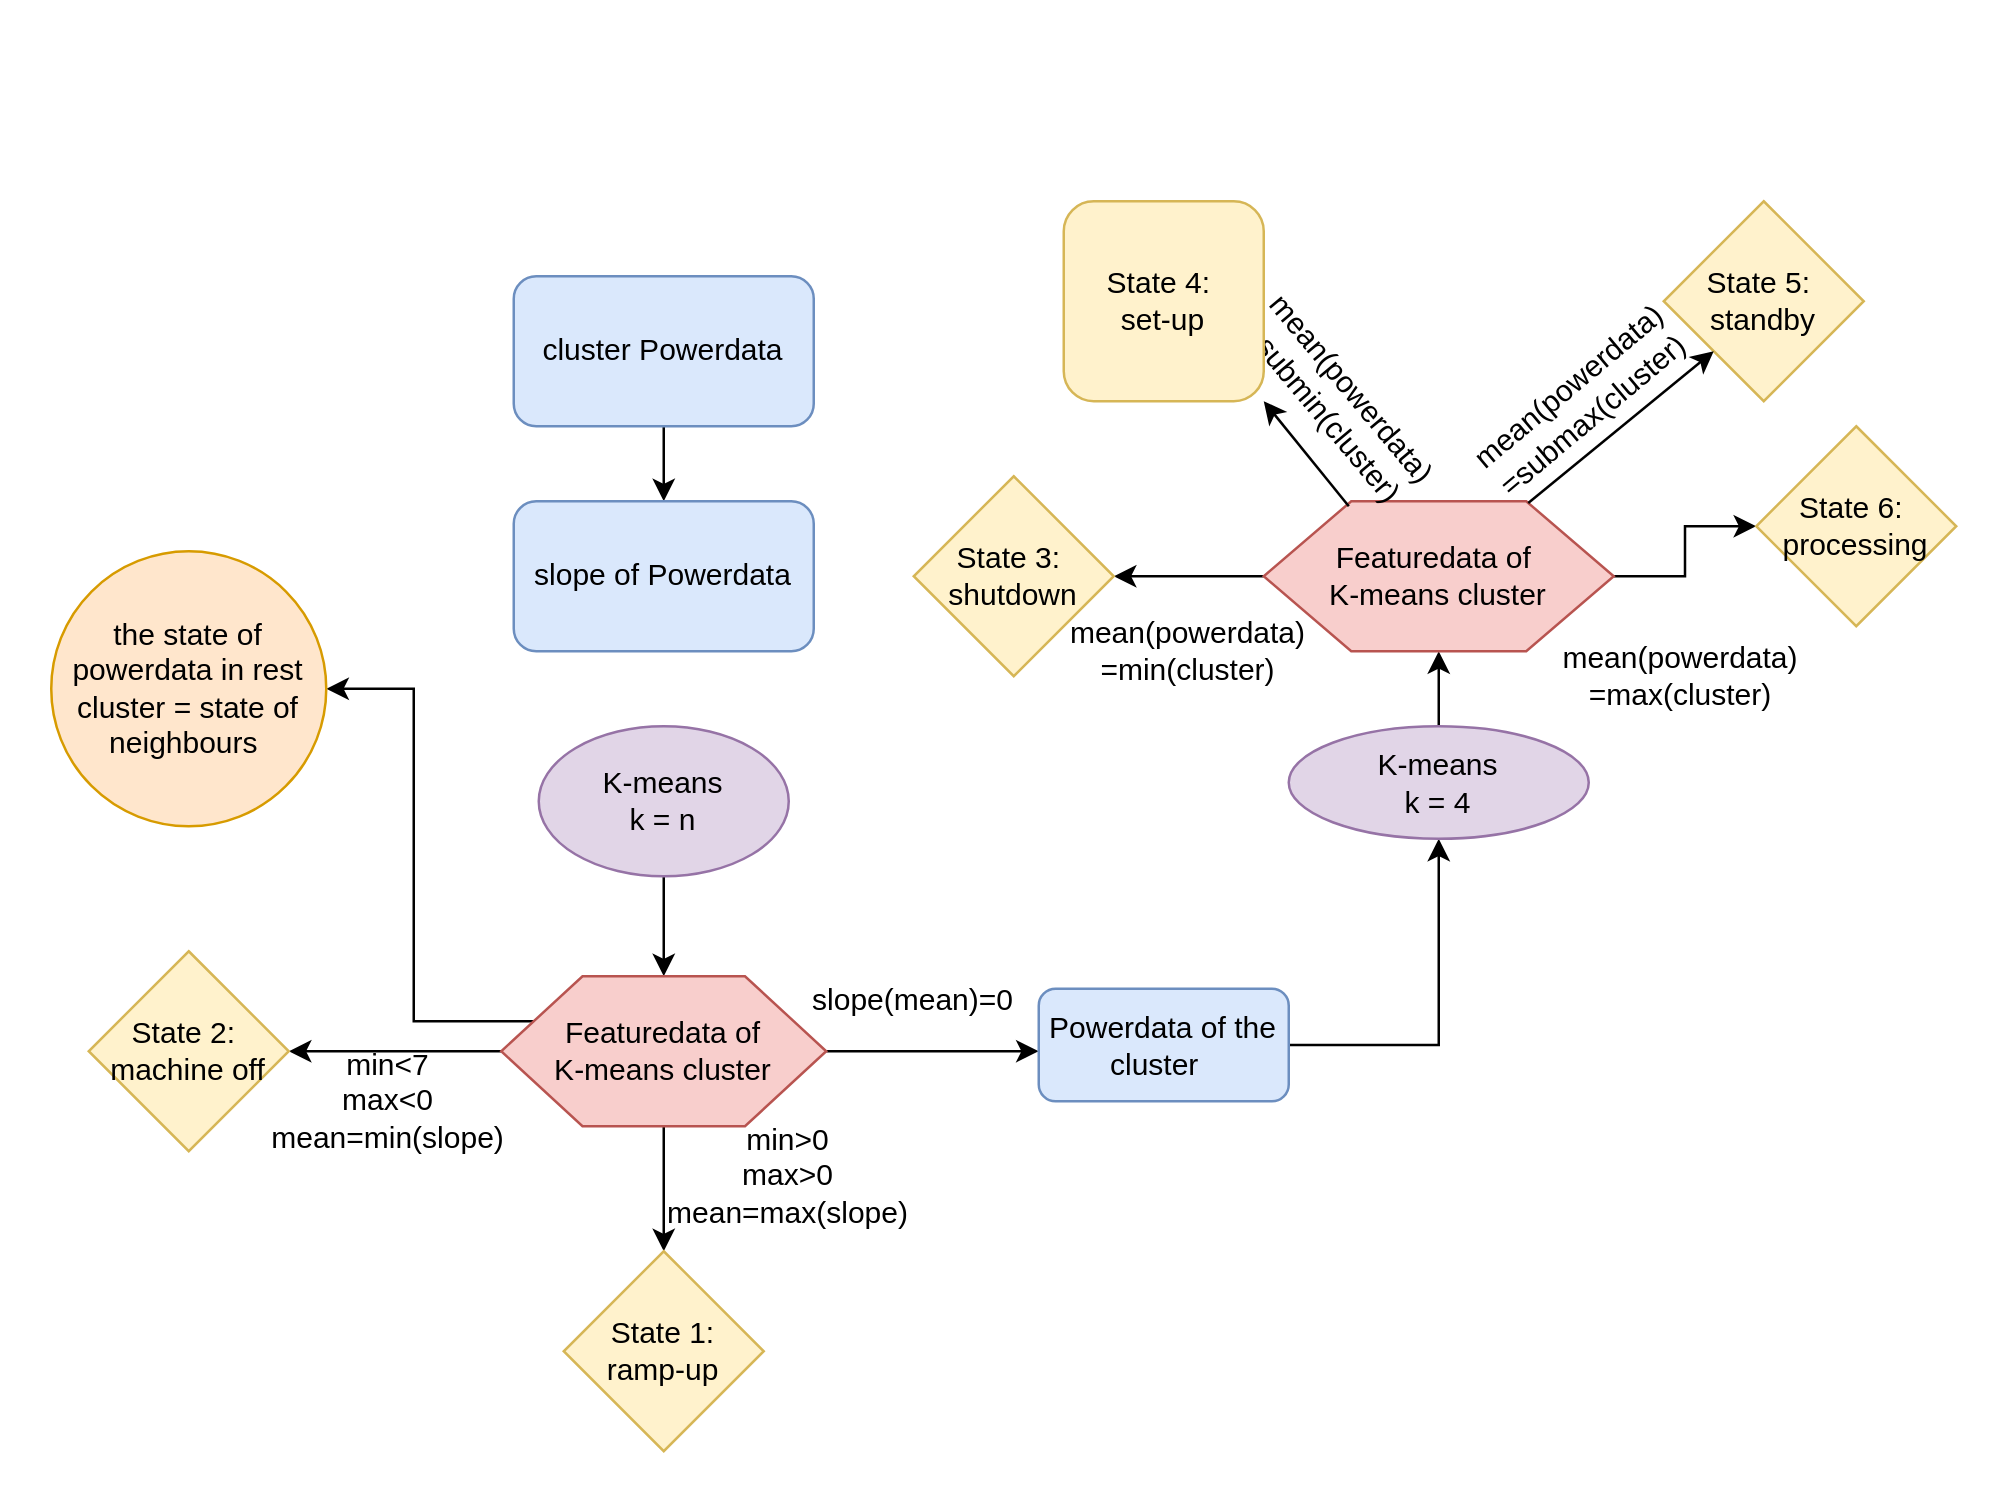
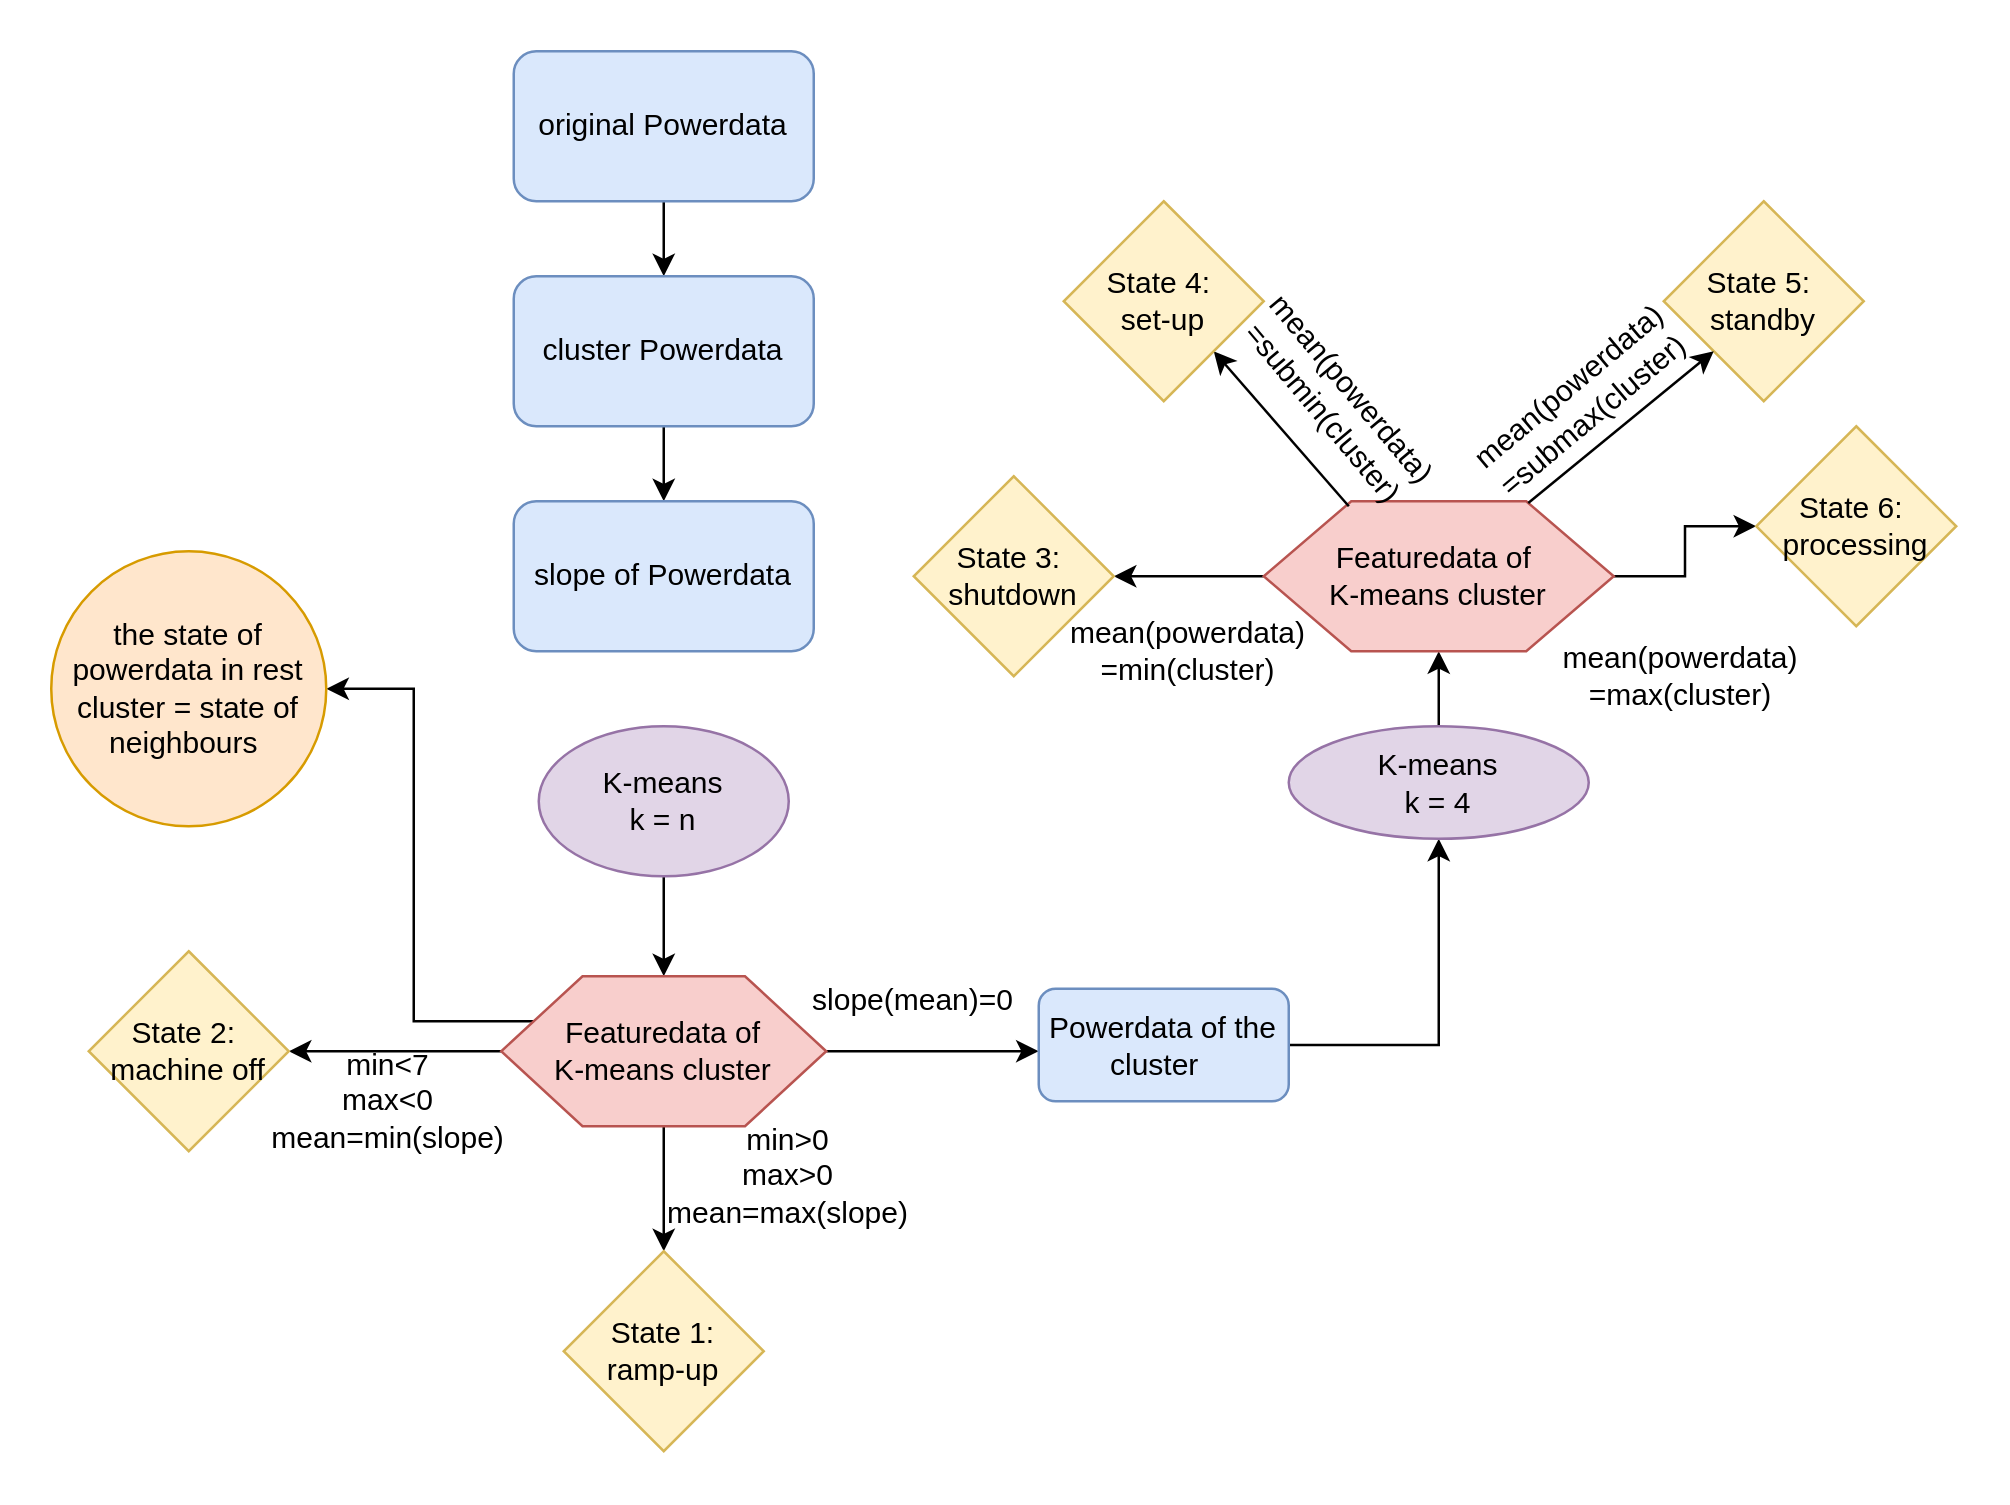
none -> (664, 126)
none -> (664, 247)
(1164, 301) -> (1164, 301)
